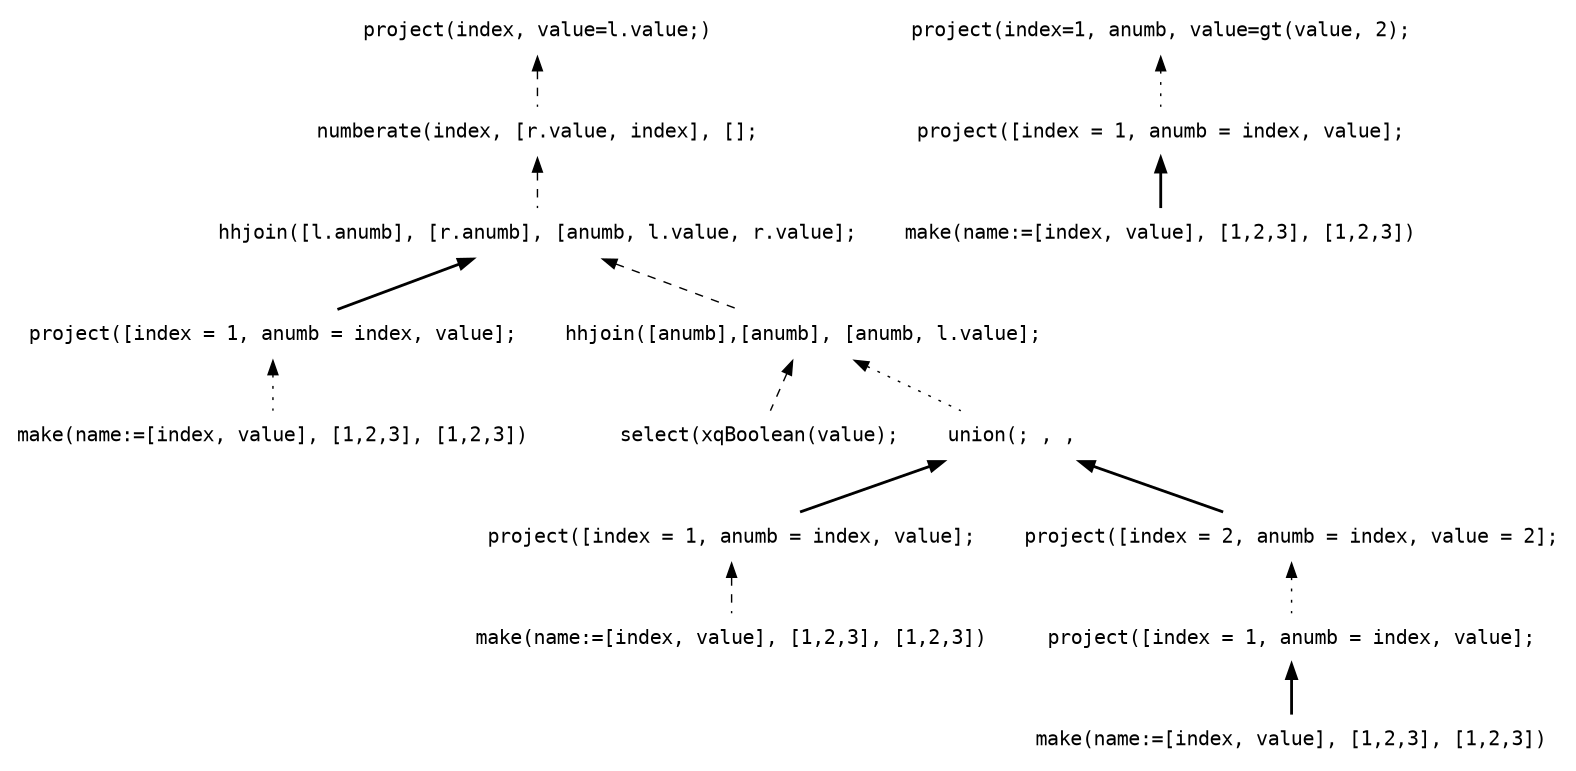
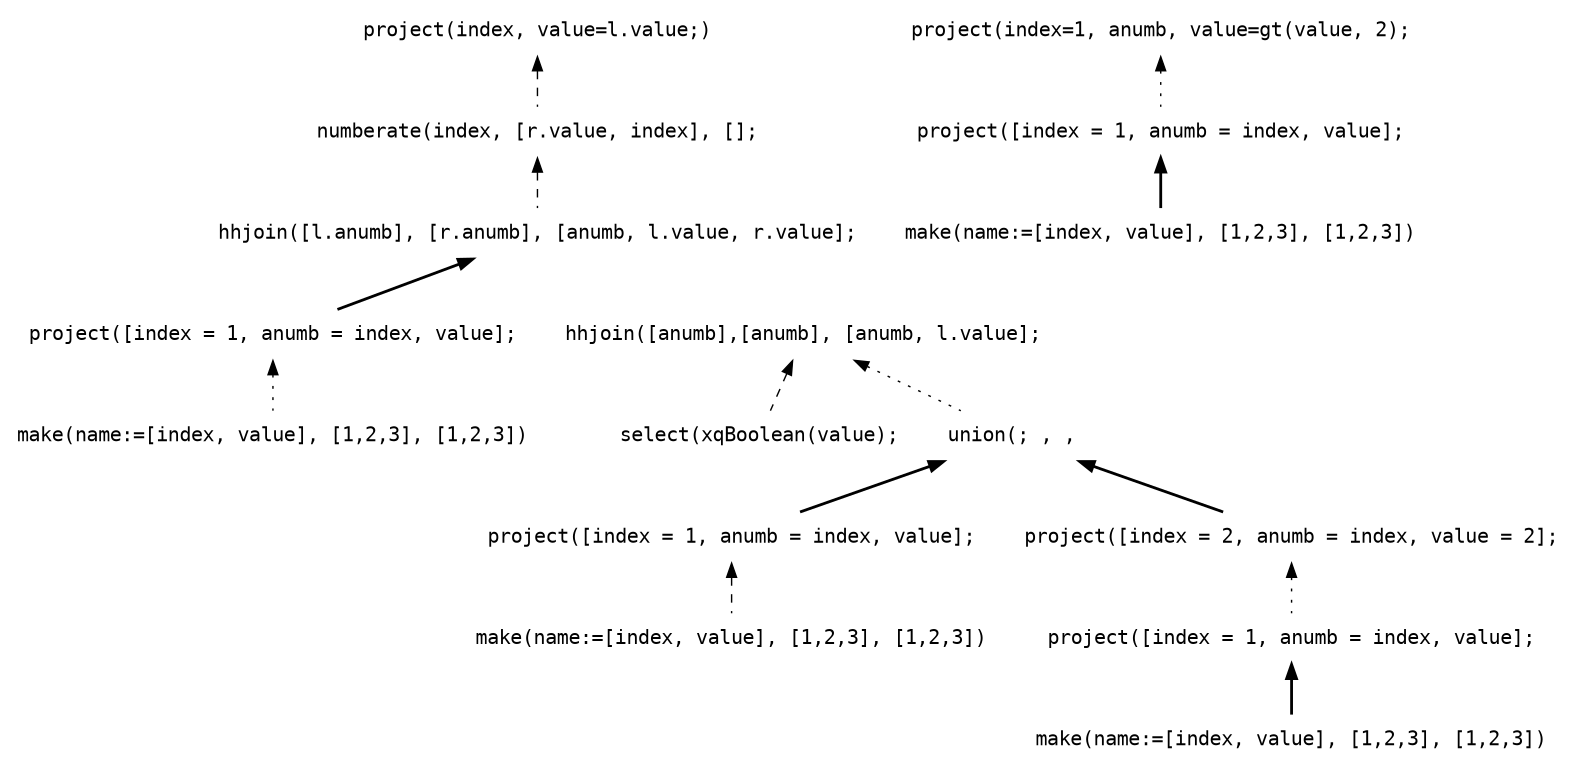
(677, 287) -> none
